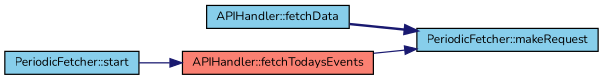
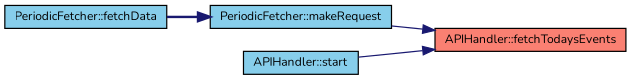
(278, 17) -> (86, 17)
(389, 52) -> (407, 28)
(72, 63) -> (301, 63)
